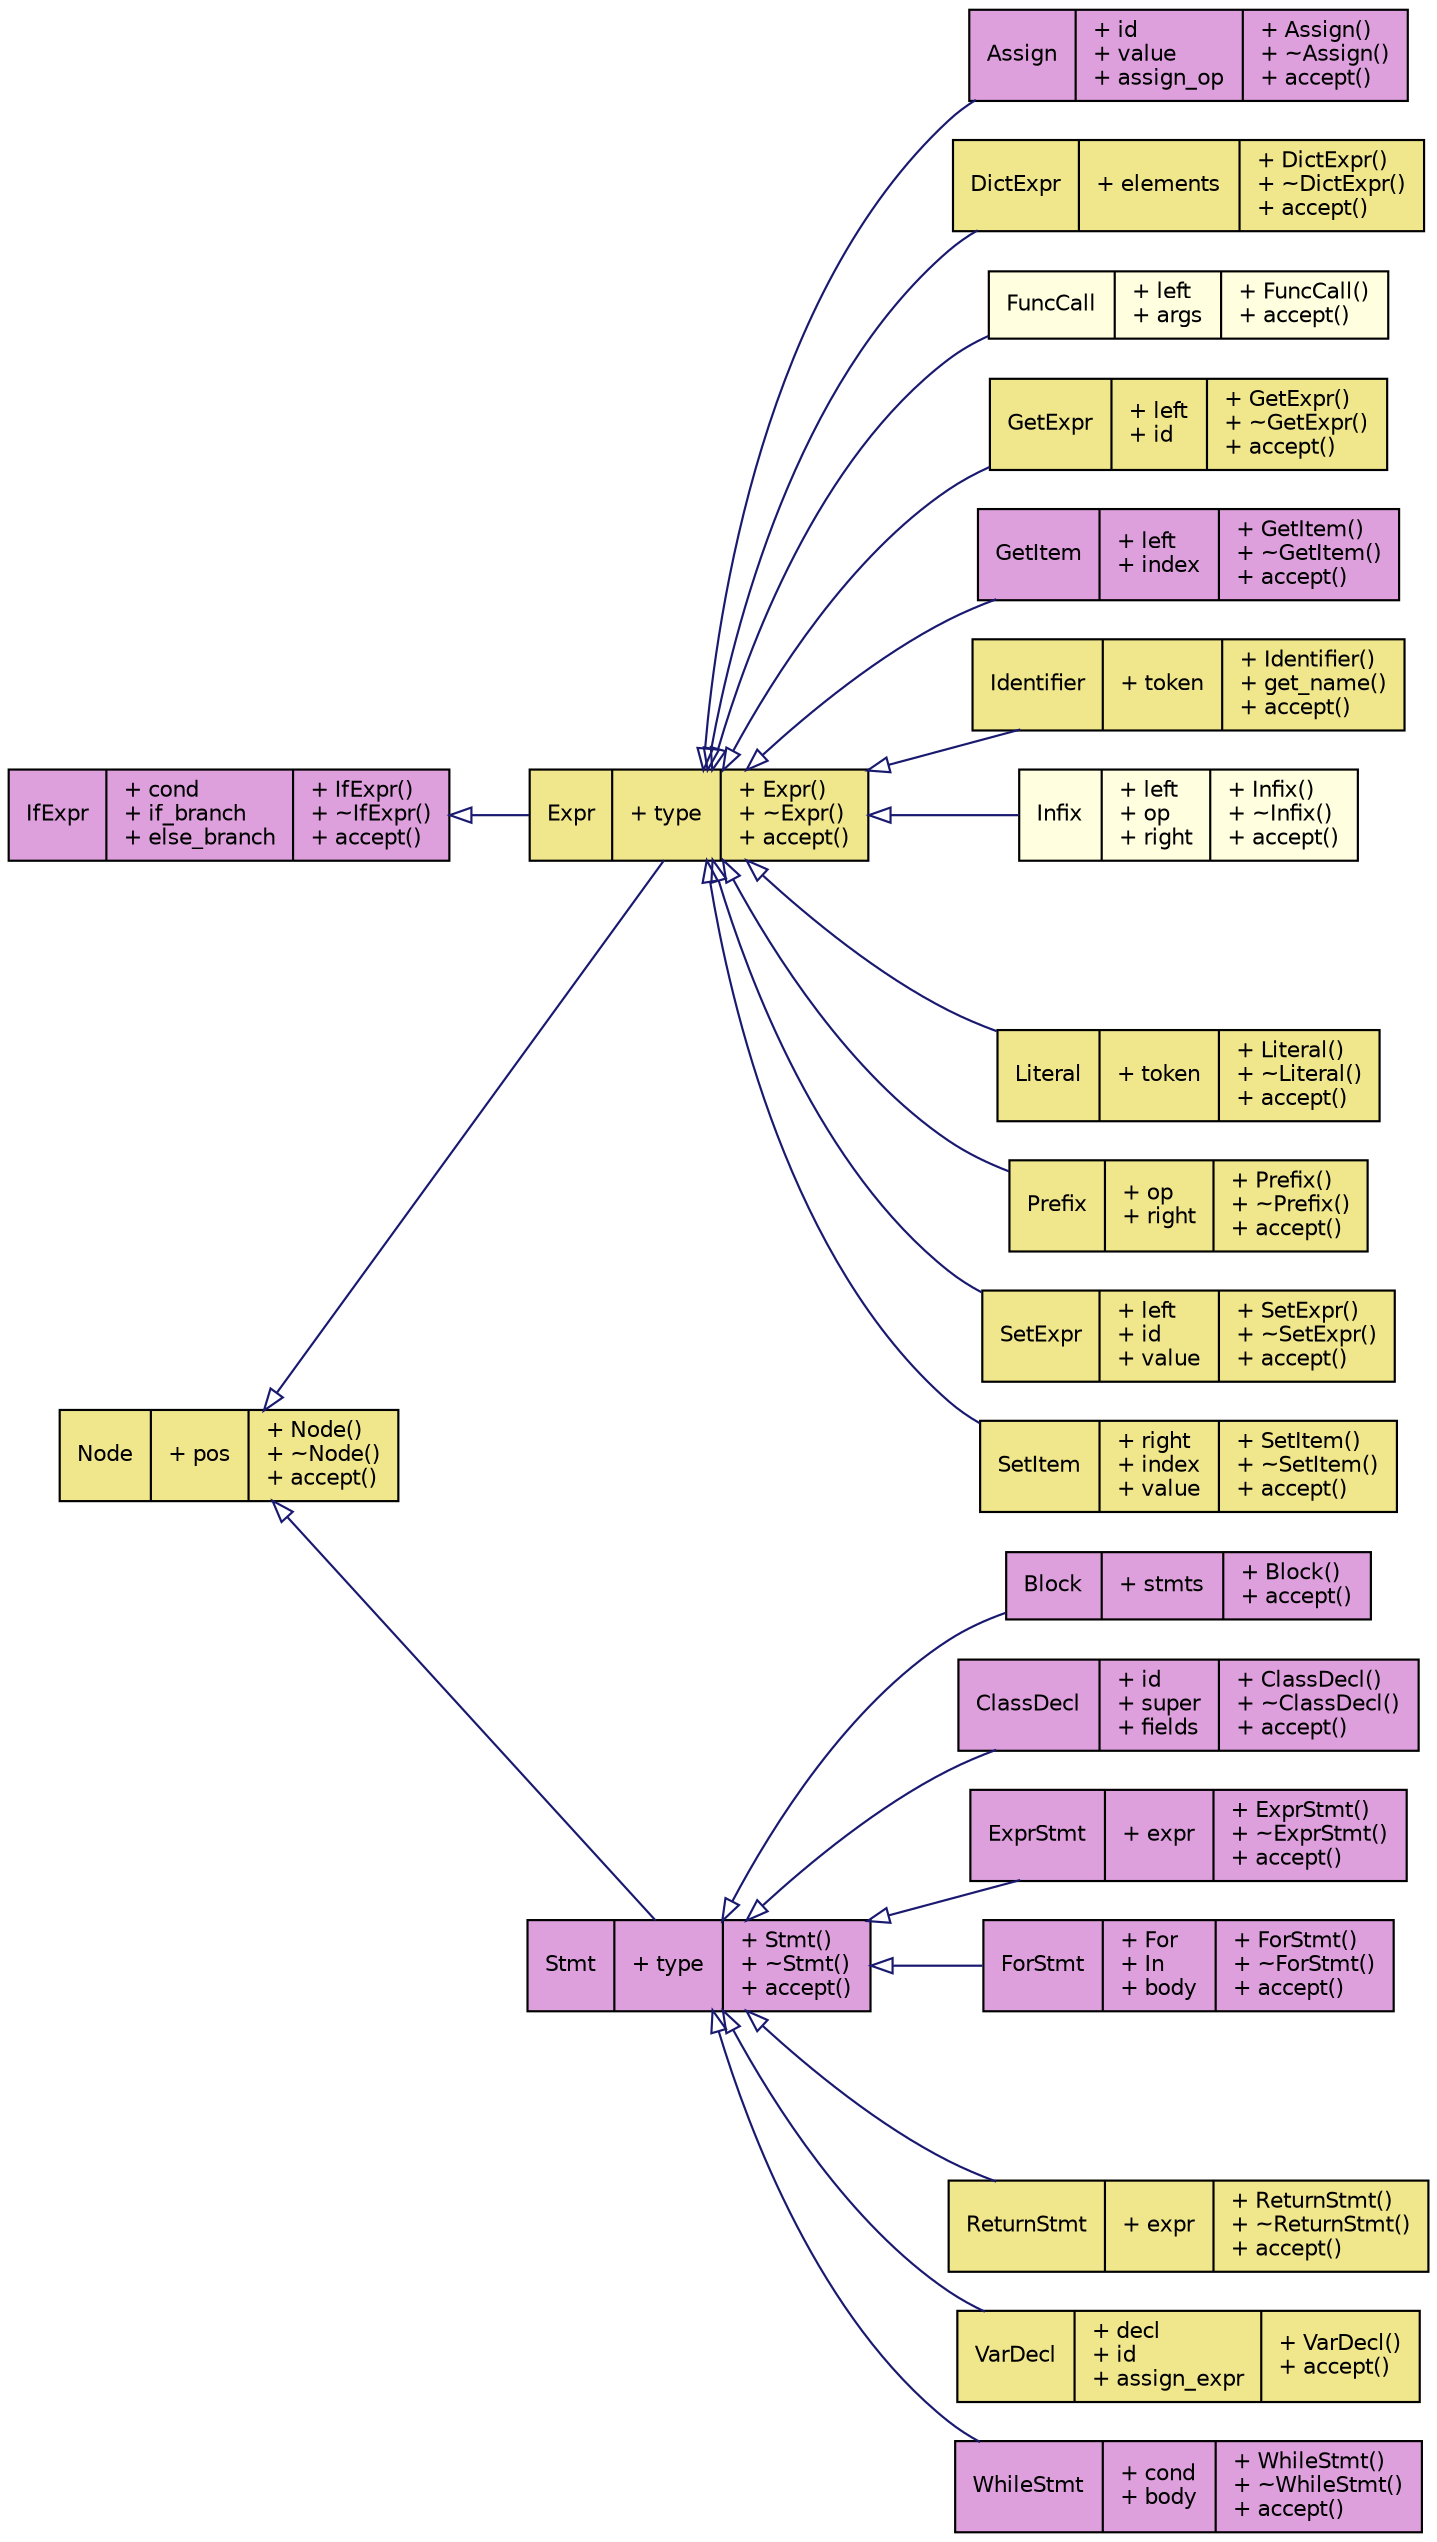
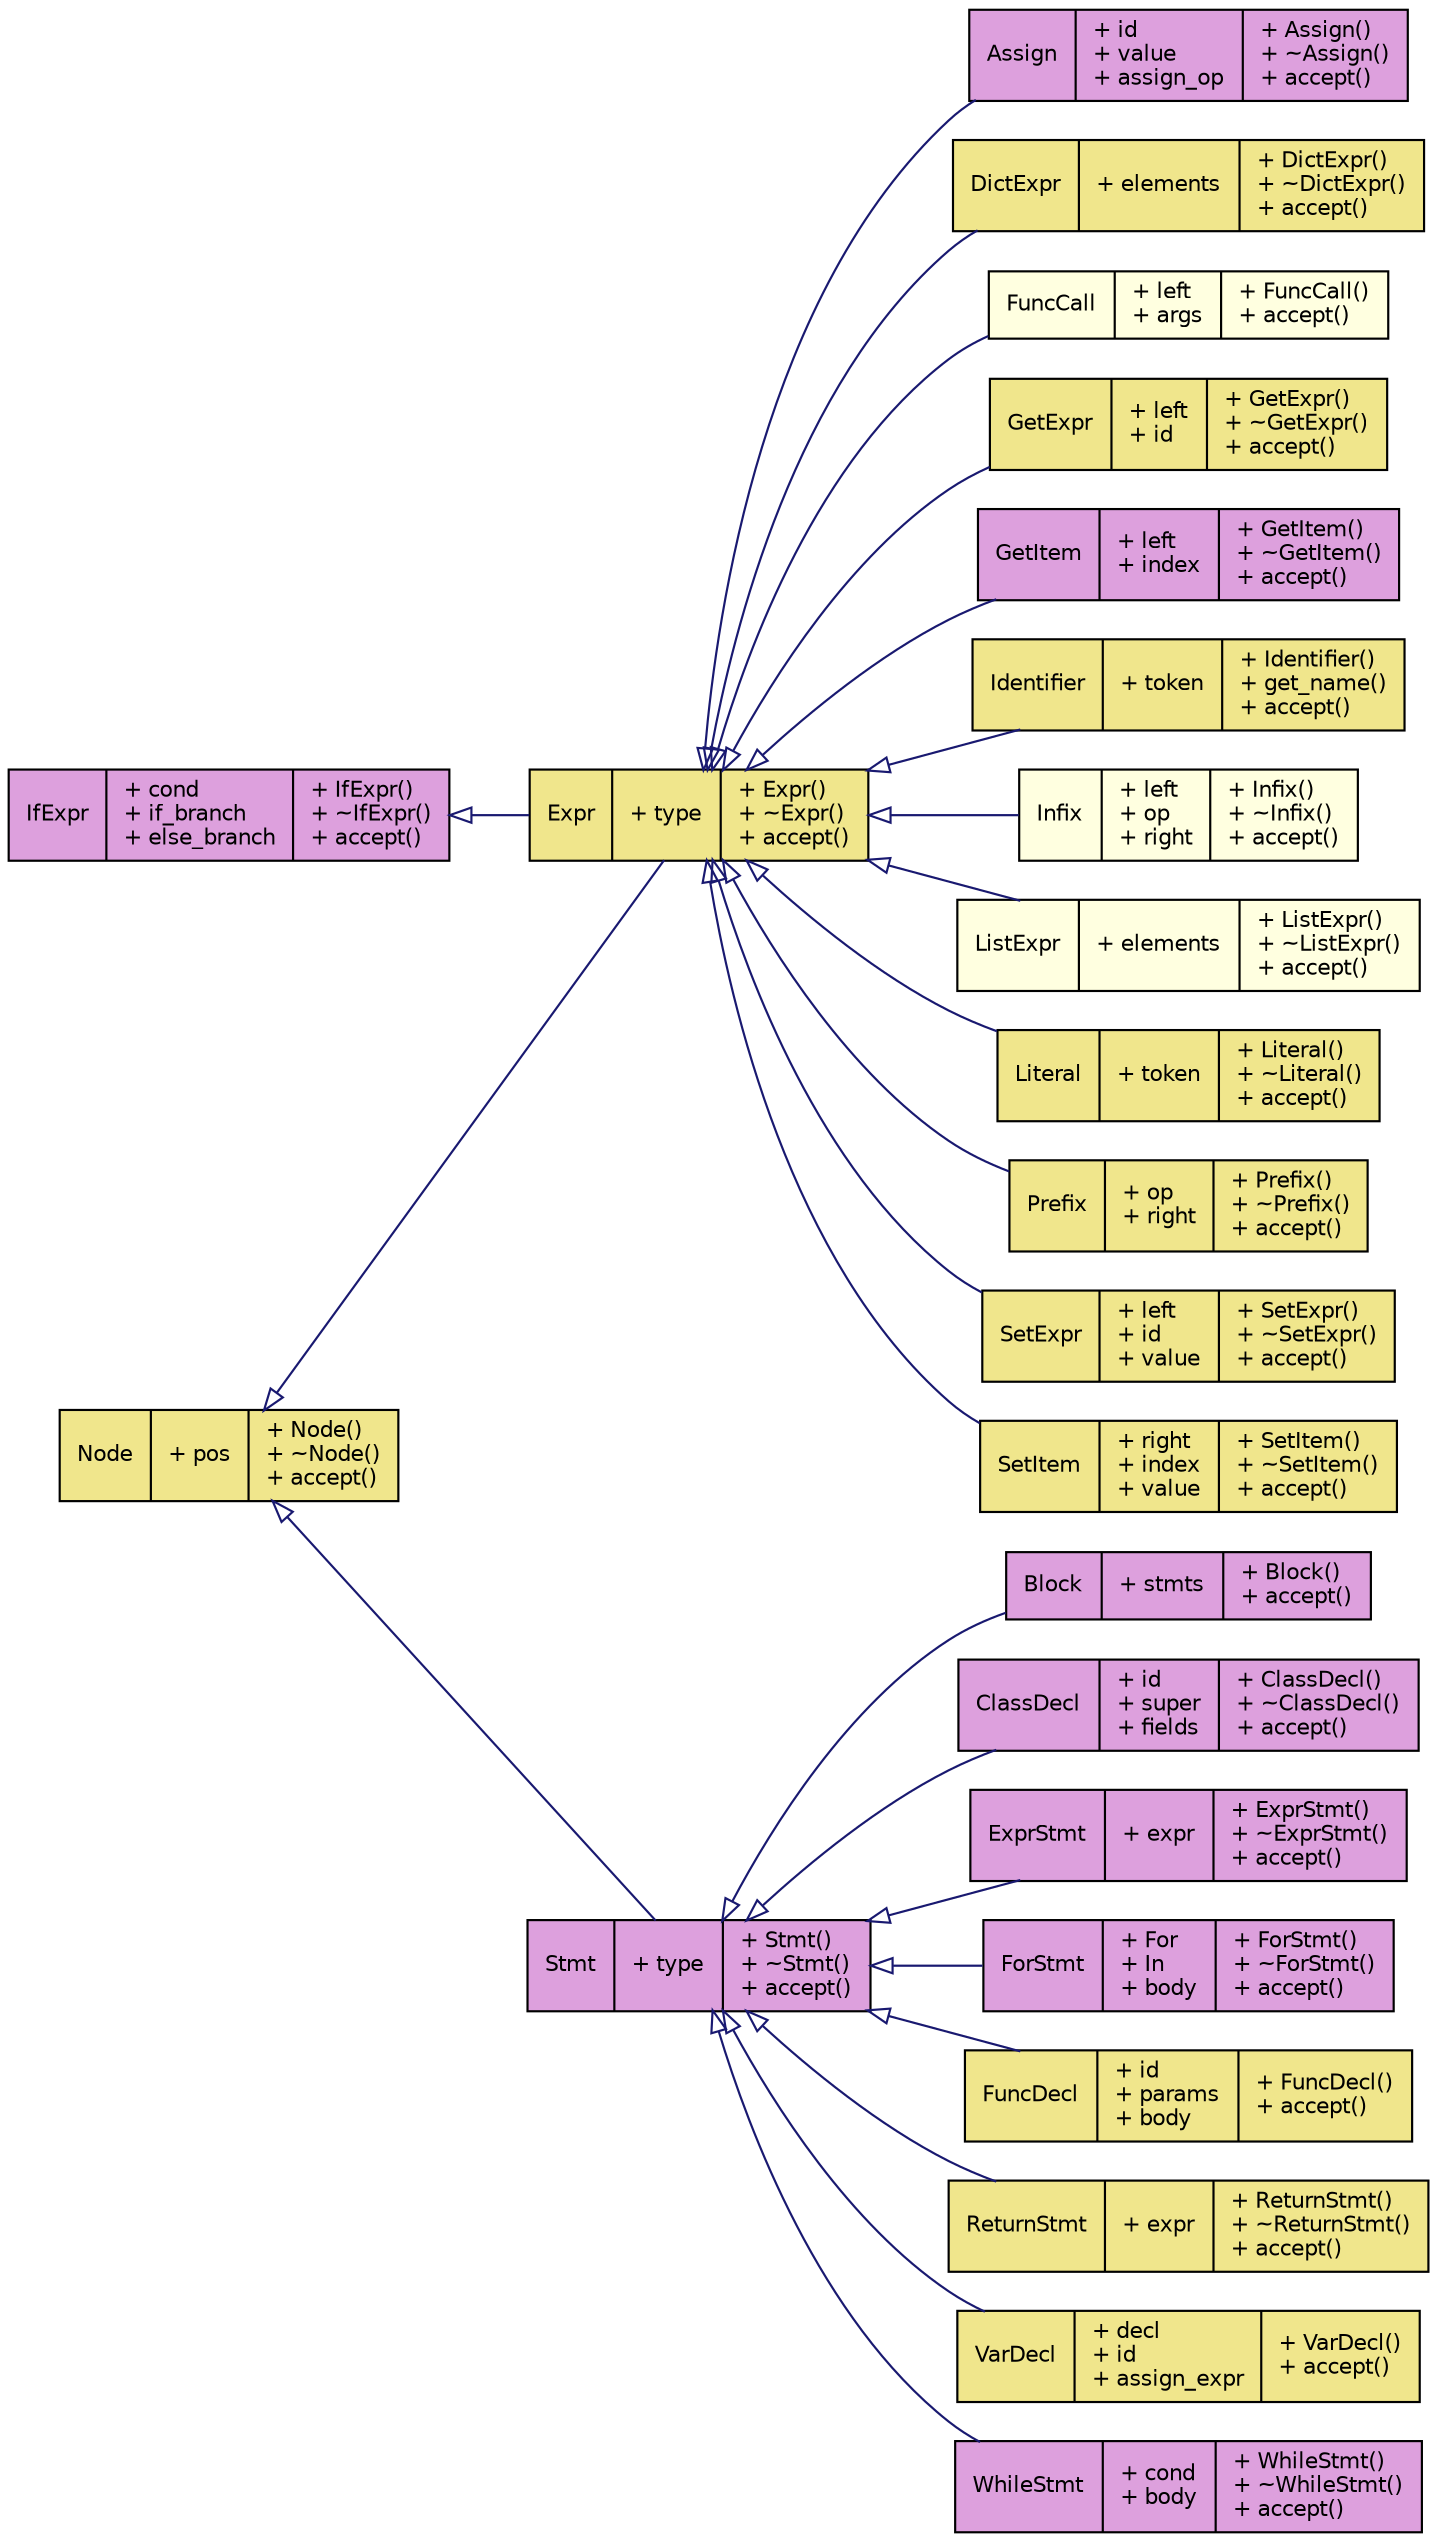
none -> (1189, 945)
none -> (1189, 2096)
